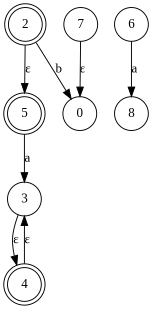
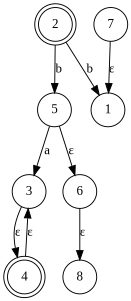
(29, 69) -> (59, 69)
(135, 69) -> (83, 232)
(24, 114) -> (54, 110)
(80, 114) -> (108, 110)
none -> (66, 146)
